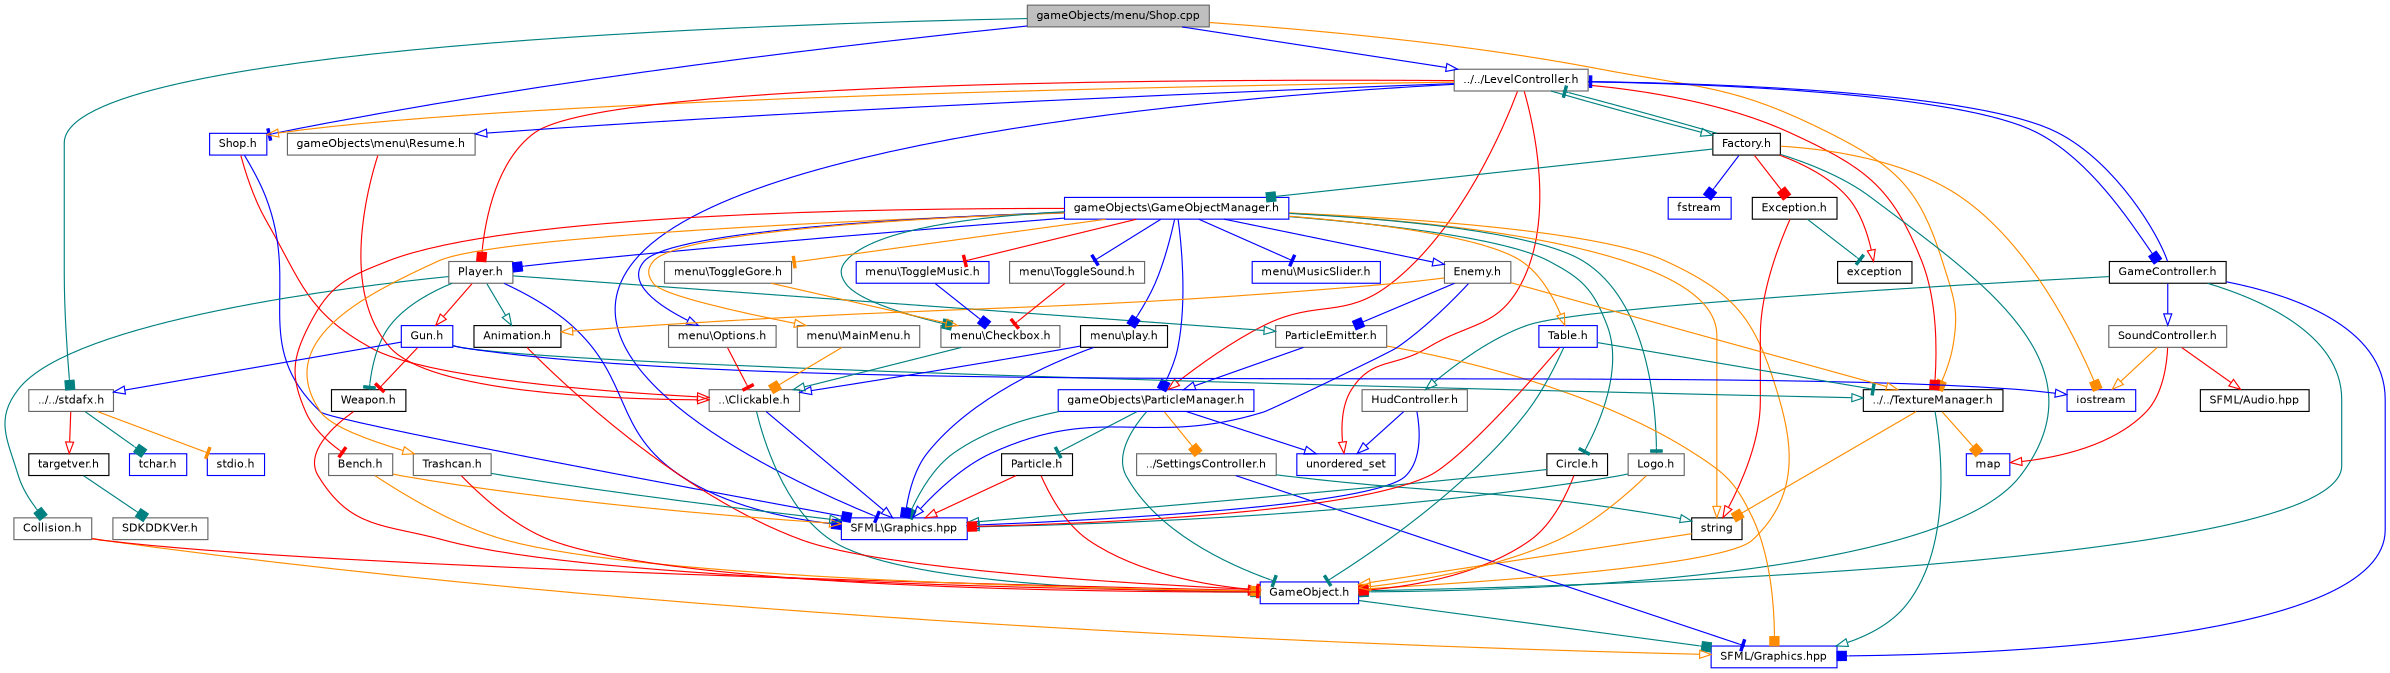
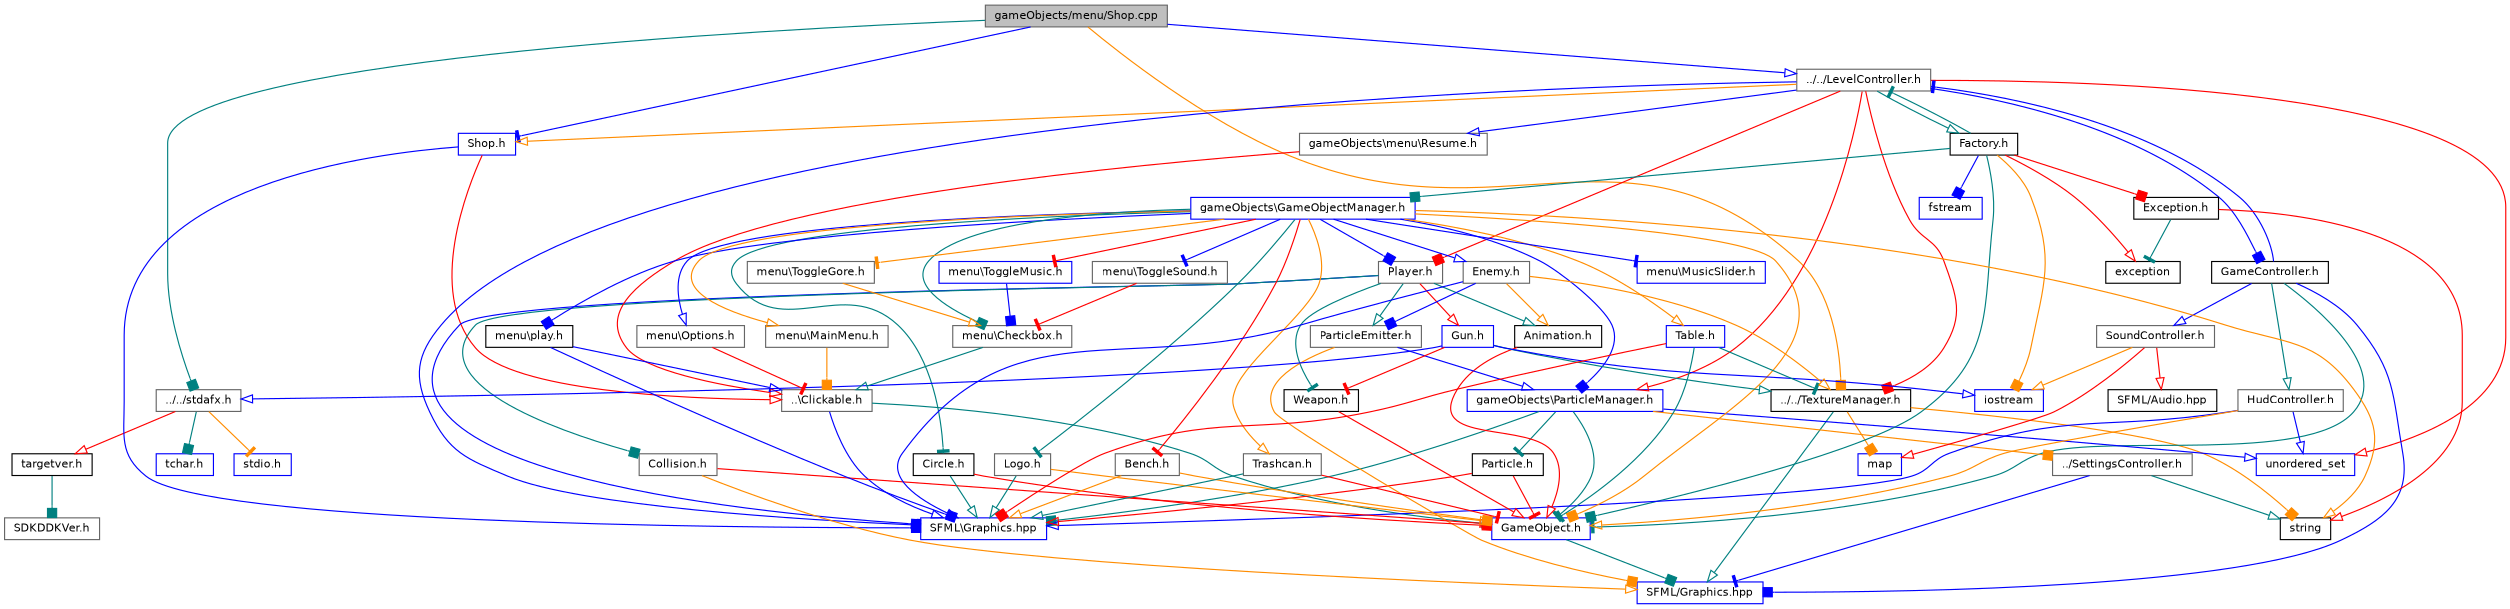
(1539, 557) -> (1923, 482)
